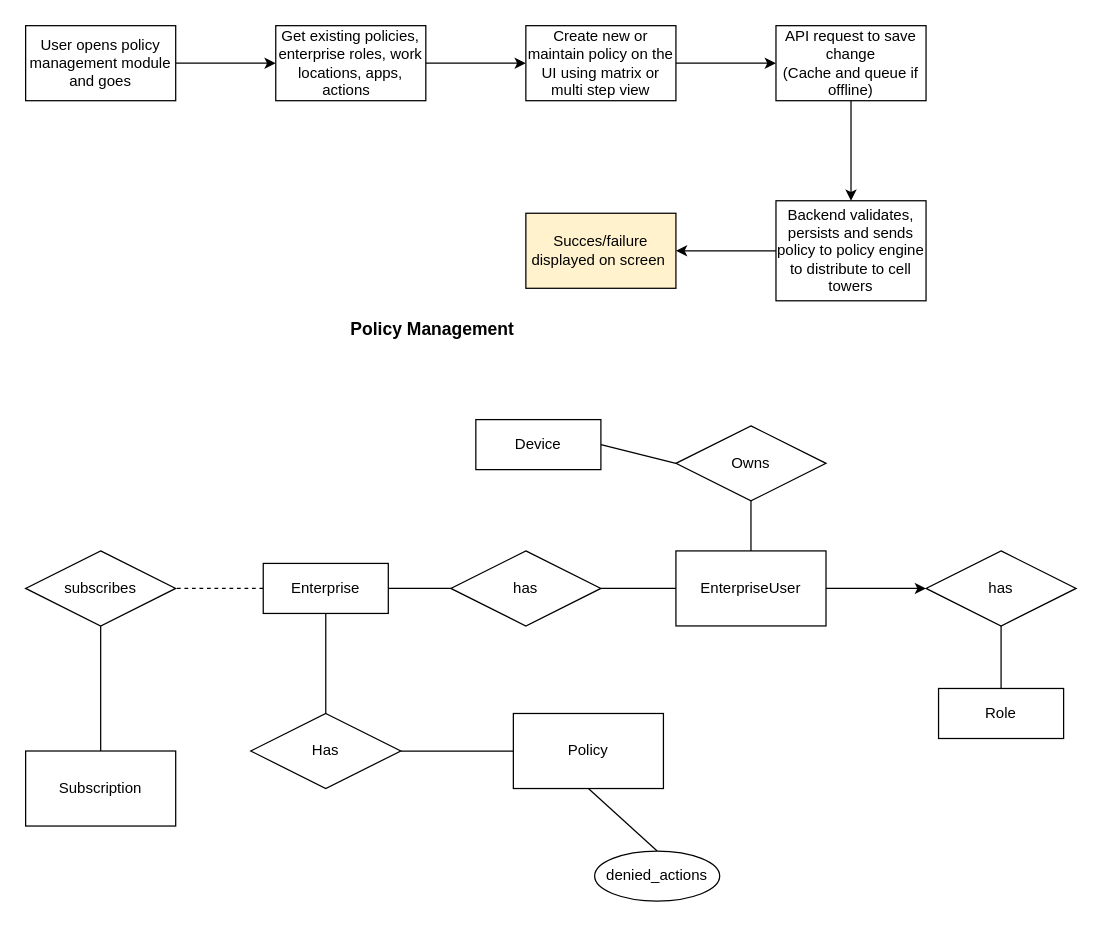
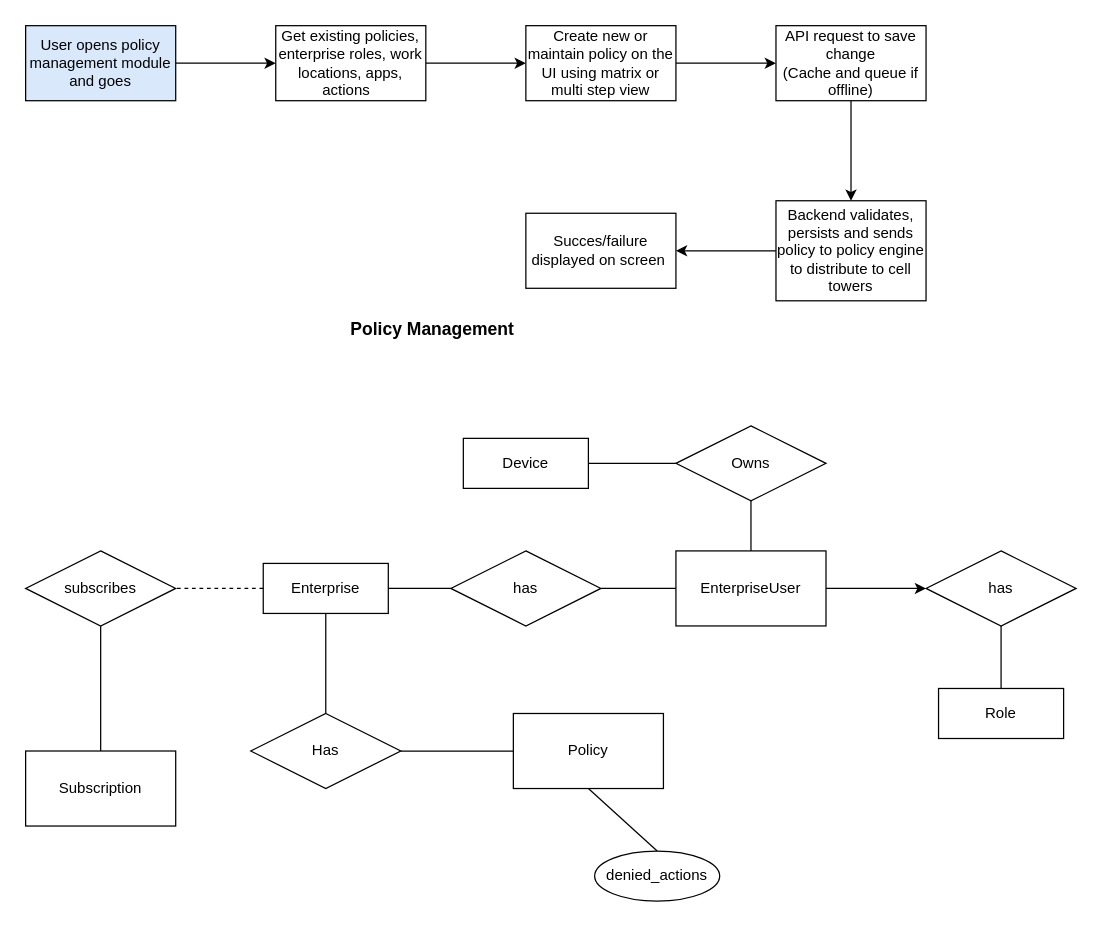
(101, 63) -> (101, 63)
(601, 251) -> (601, 251)
(538, 444) -> (526, 463)
